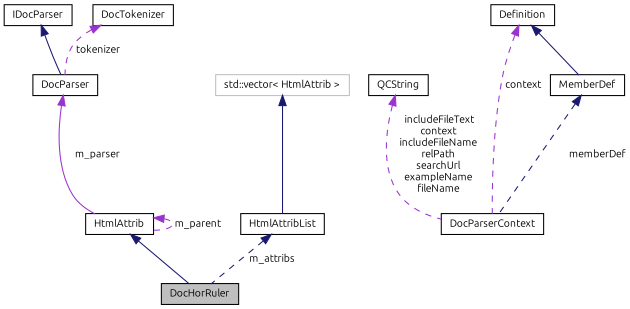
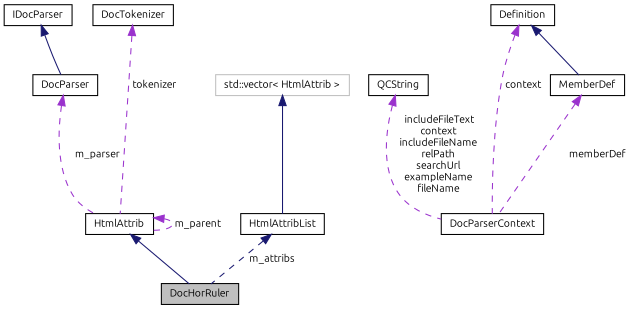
(71, 48) -> (126, 125)
(537, 159) -> (537, 159)
(62, 166) -> (62, 166)
